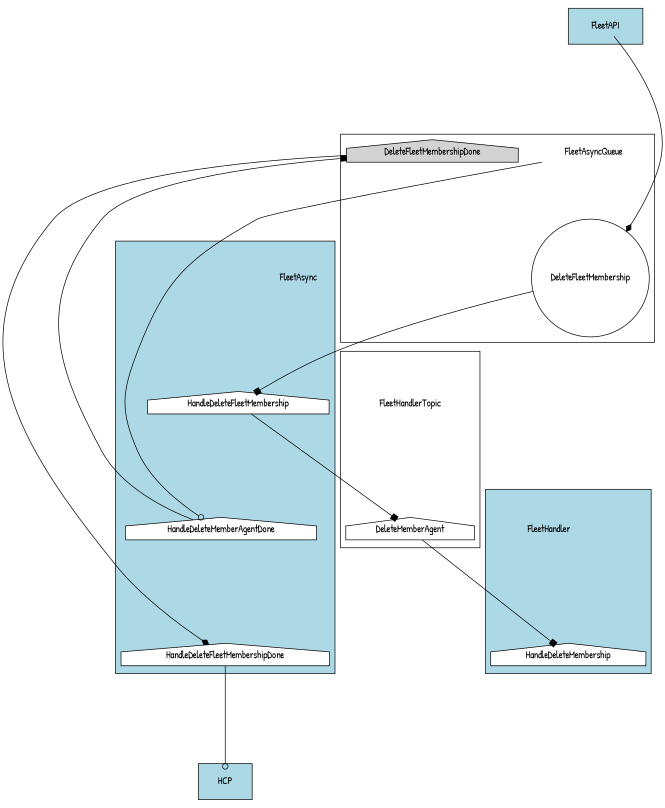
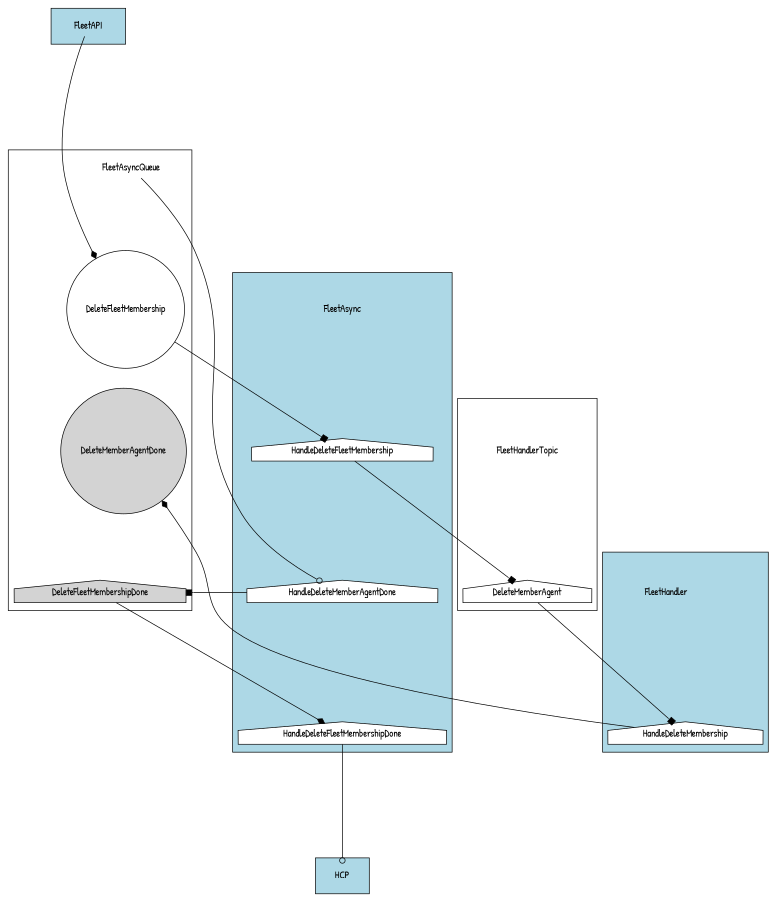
none -> (124, 451)
